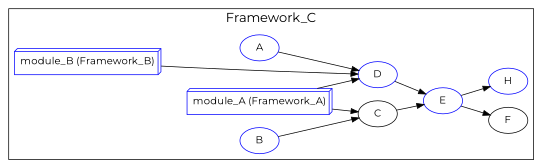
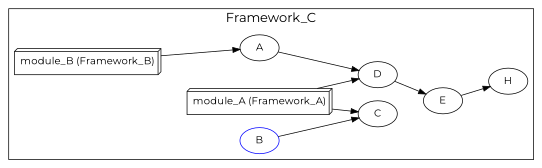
(260, 48) -> (260, 48)
(88, 62) -> (88, 62)
(256, 70) -> (197, 53)
(378, 75) -> (378, 75)
(508, 81) -> (508, 81)
(443, 101) -> (443, 101)
(260, 102) -> (260, 102)
(407, 108) -> none
(508, 120) -> none
